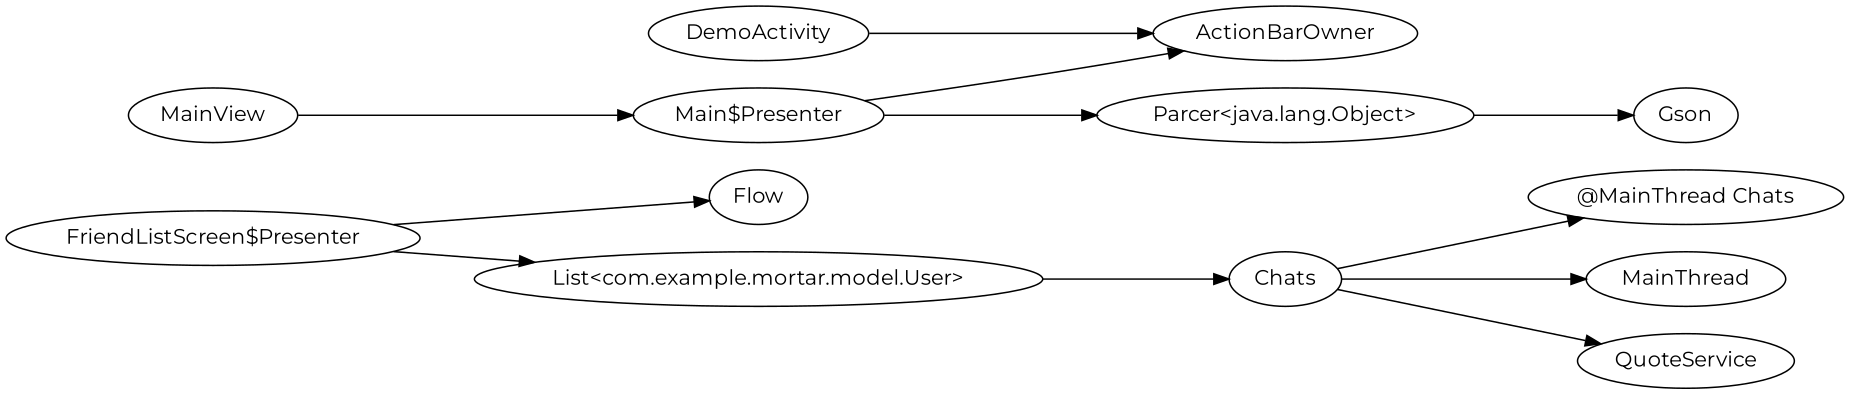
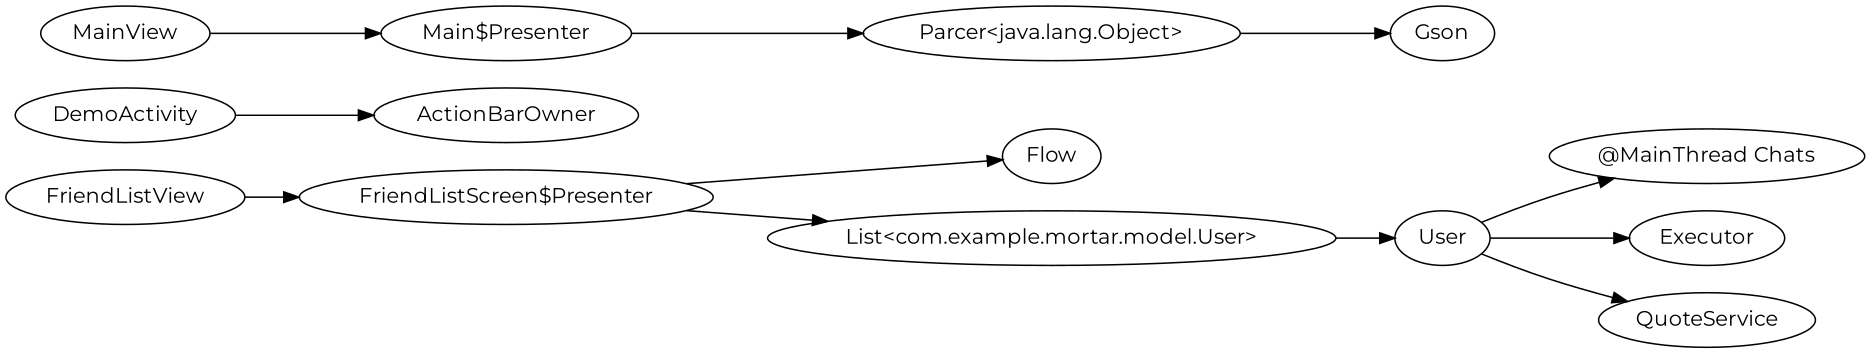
(1017, 78) -> none
none -> (125, 197)
(1285, 279) -> (1442, 238)
(1686, 279) -> (1707, 238)
